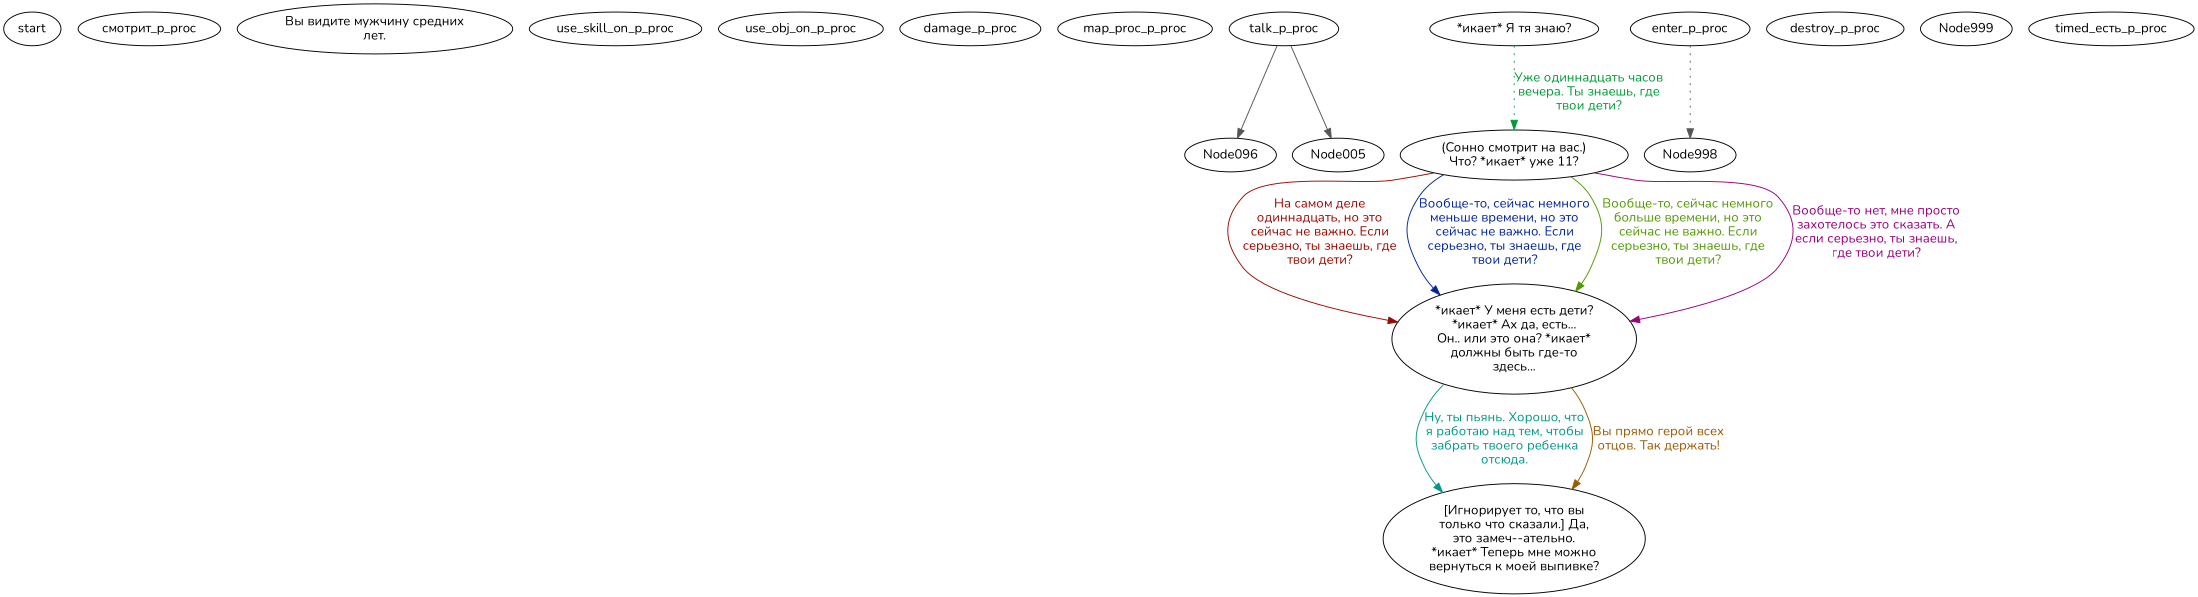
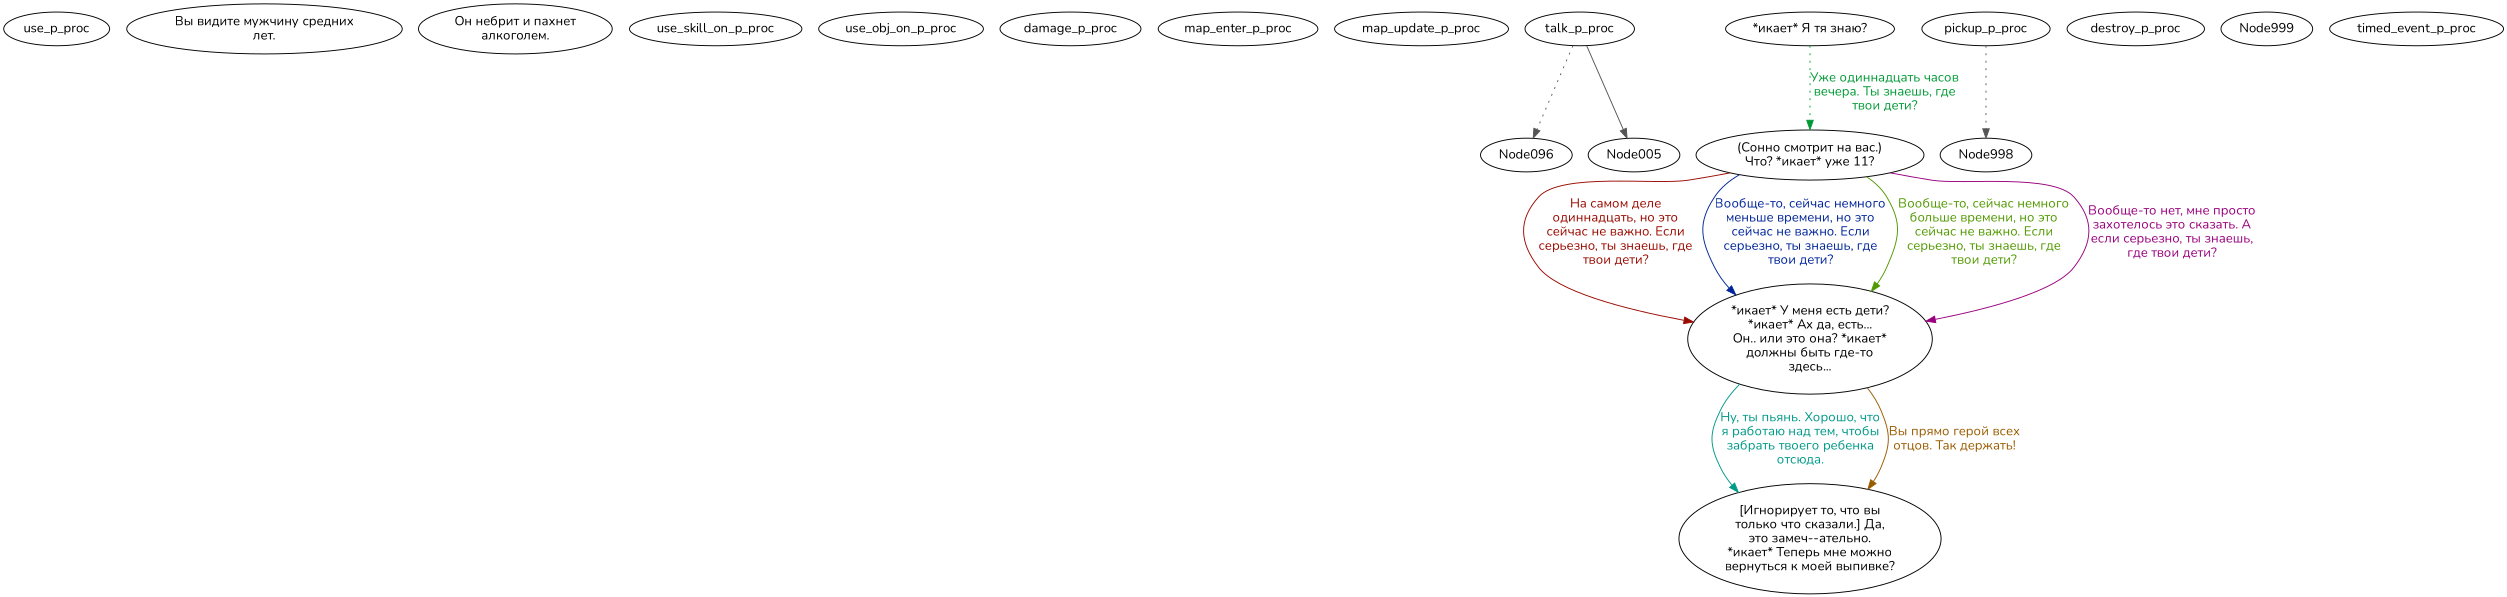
(32, 29) -> none
(149, 29) -> (57, 29)
none -> (515, 29)
(1135, 29) -> (1238, 29)
none -> (1421, 29)
(1690, 29) -> (1986, 29)
(2111, 29) -> (2417, 29)
(1259, 88) -> (1555, 88)
